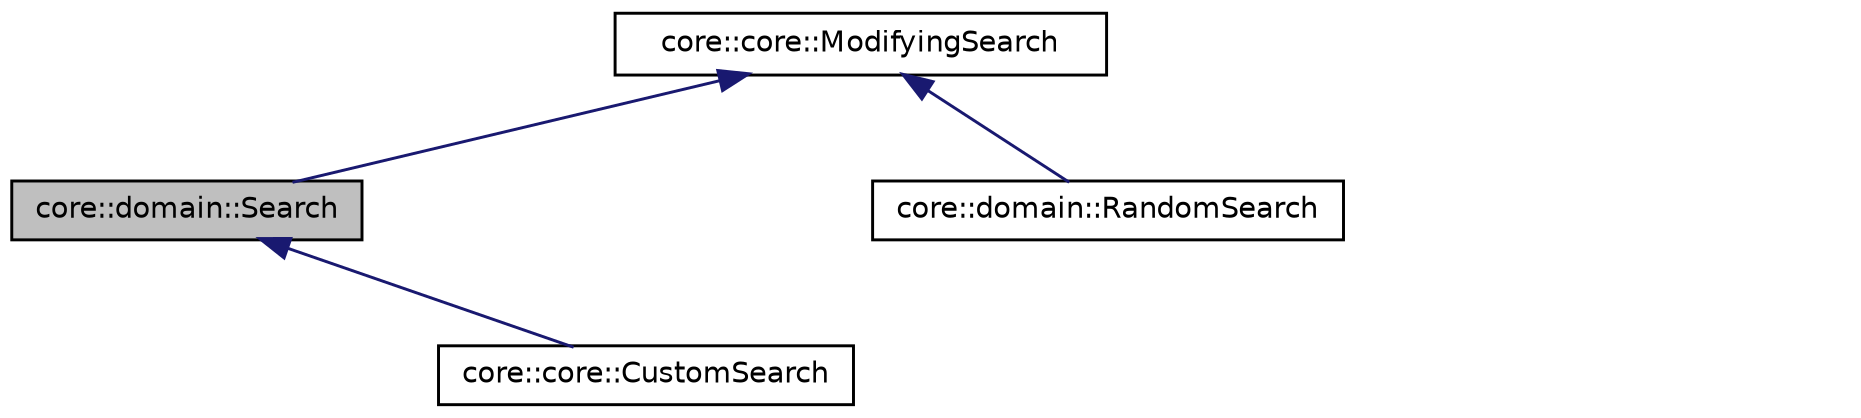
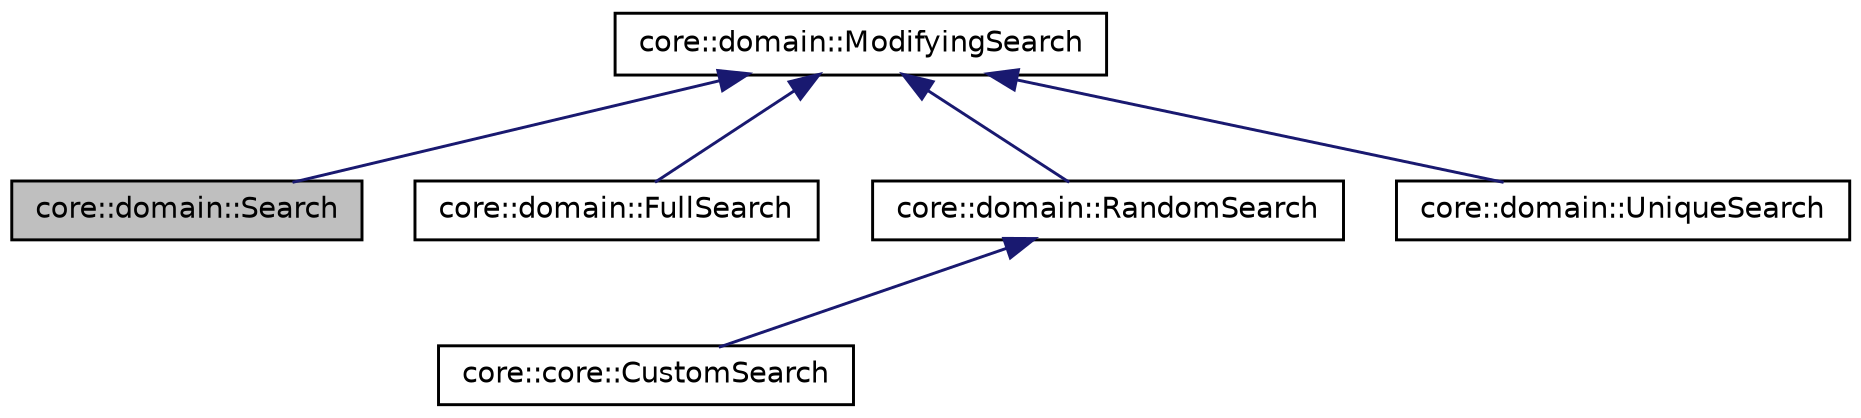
(861, 44) -> (861, 44)
none -> (617, 210)
none -> (1623, 210)
(431, 298) -> (863, 298)
